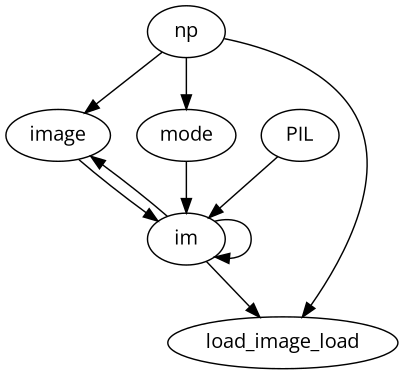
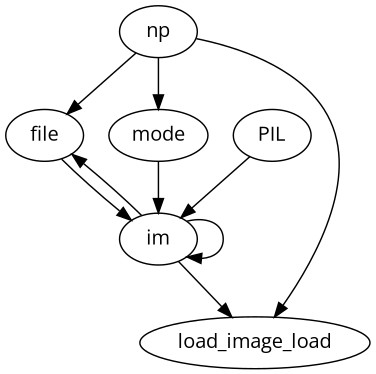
(58, 135) -> (45, 135)
